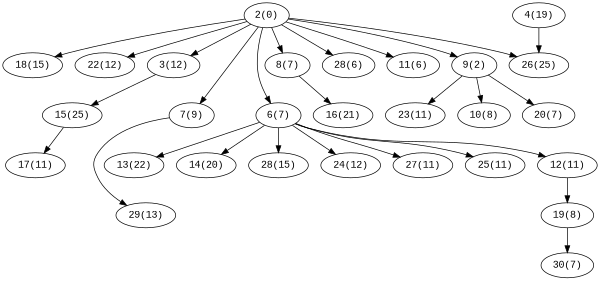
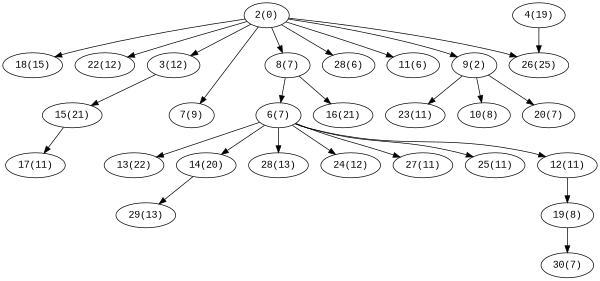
(257, 63) -> (284, 87)
(72, 115) -> (72, 115)
(105, 144) -> (179, 188)
(278, 165) -> (278, 165)
